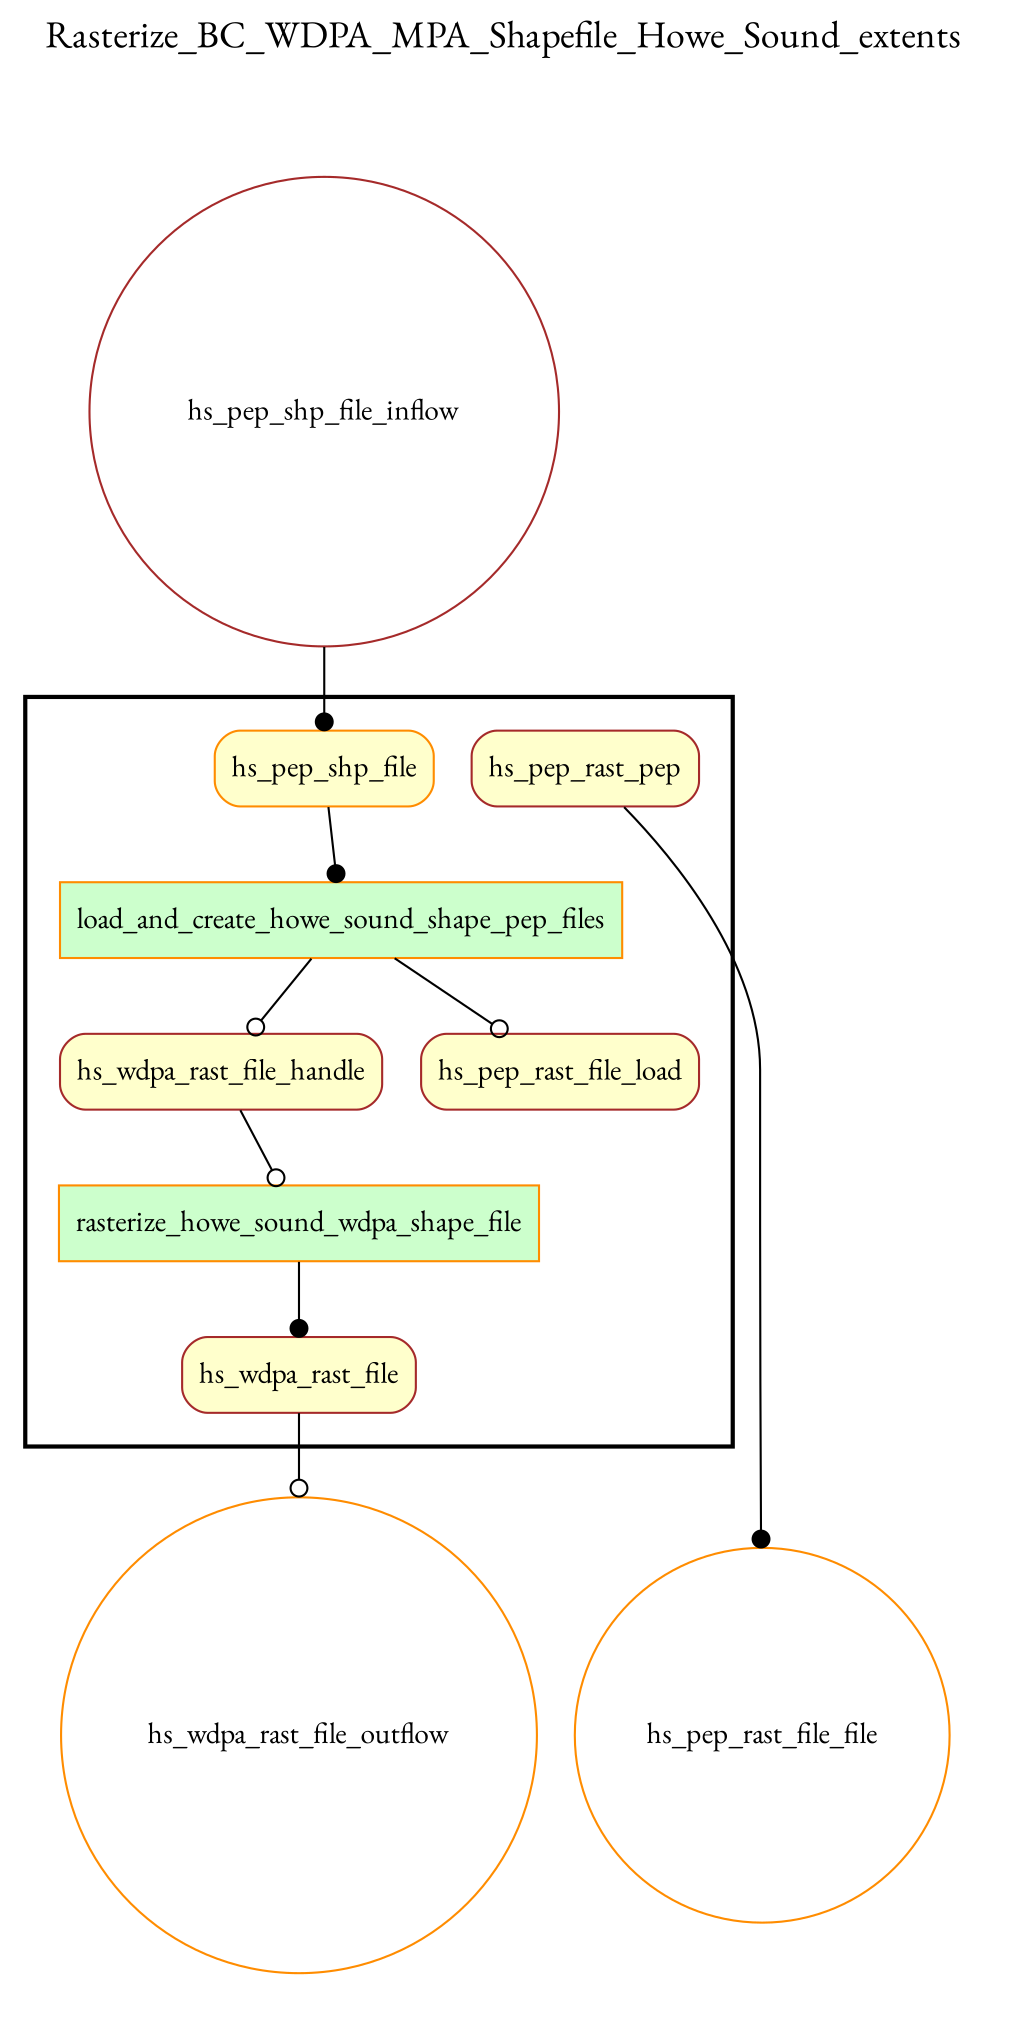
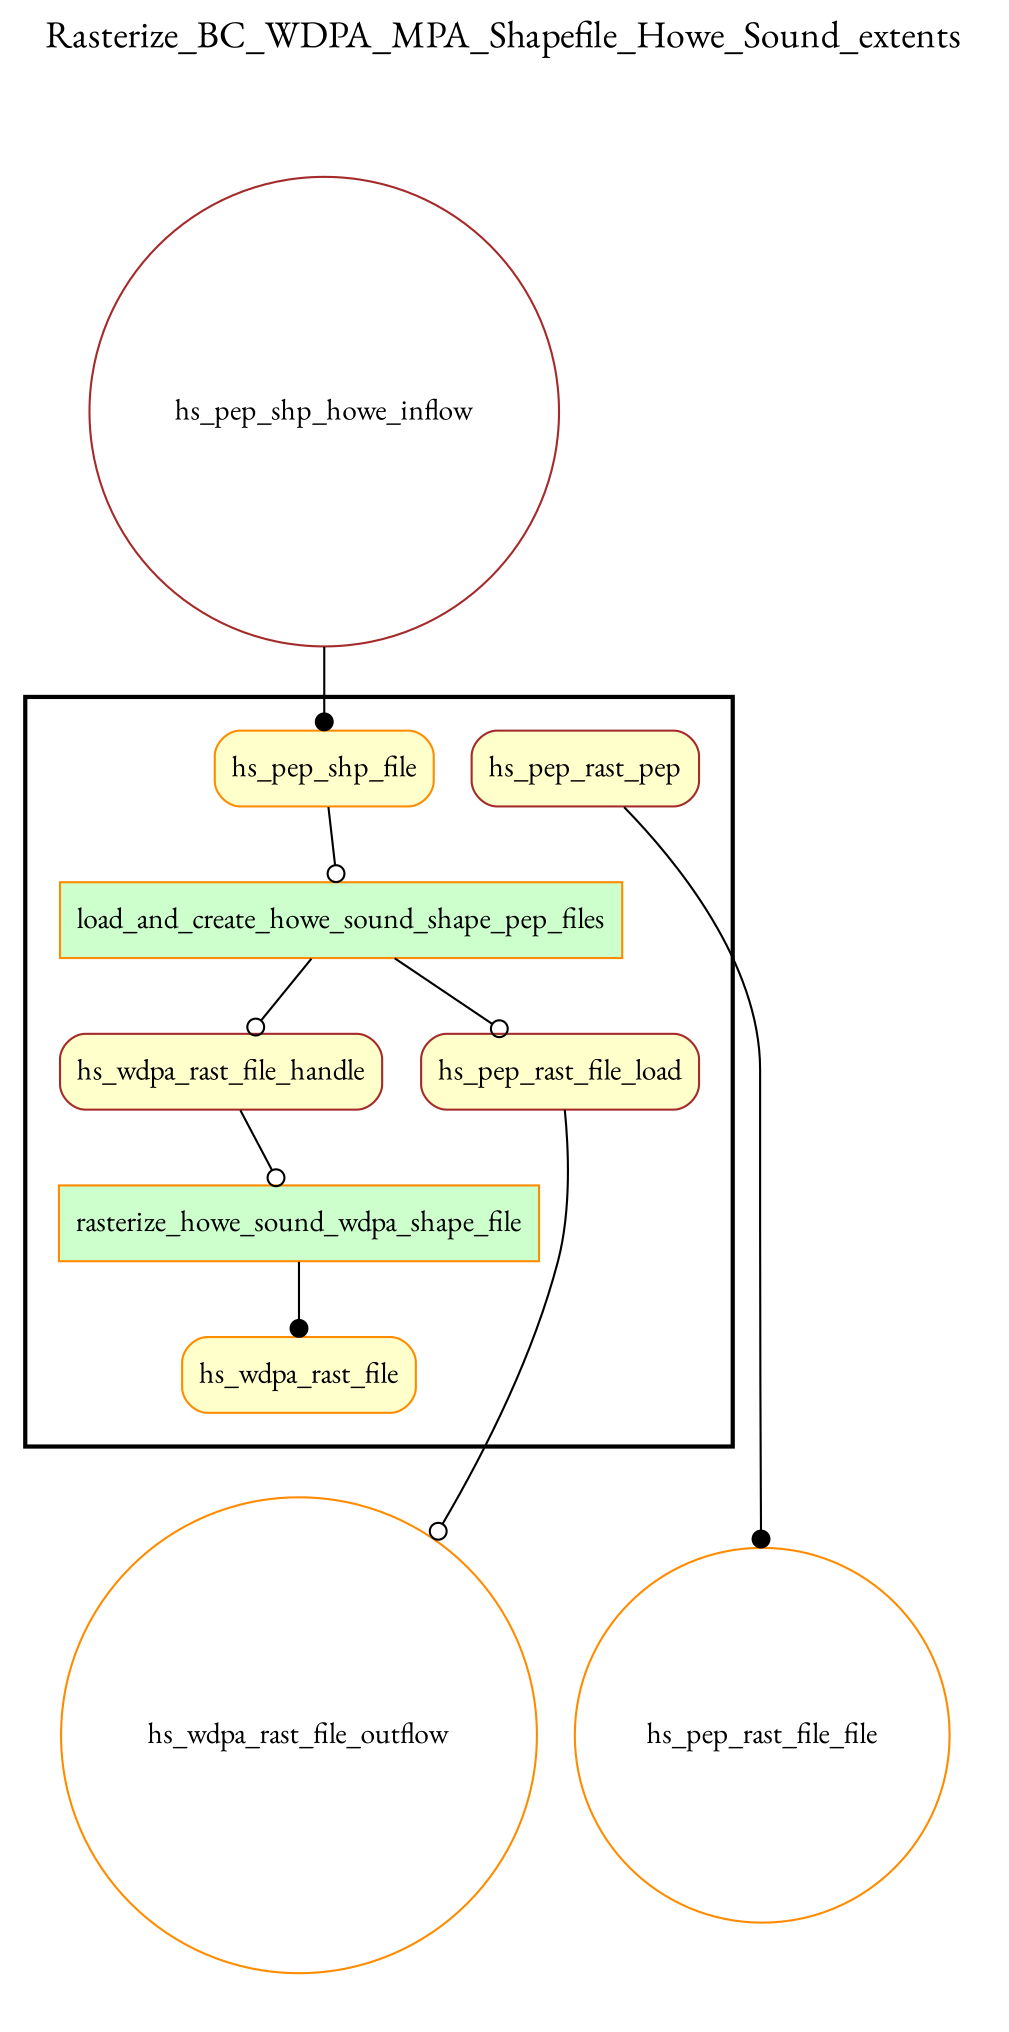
(324, 412) -> (324, 412)
(332, 836) -> (332, 836)
(299, 1375) -> (299, 1375)
(299, 1446) -> (538, 1326)
